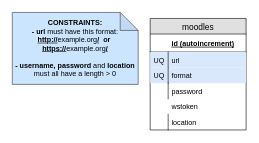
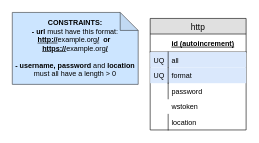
(198, 27) -> (198, 27)
(177, 60) -> (176, 60)
